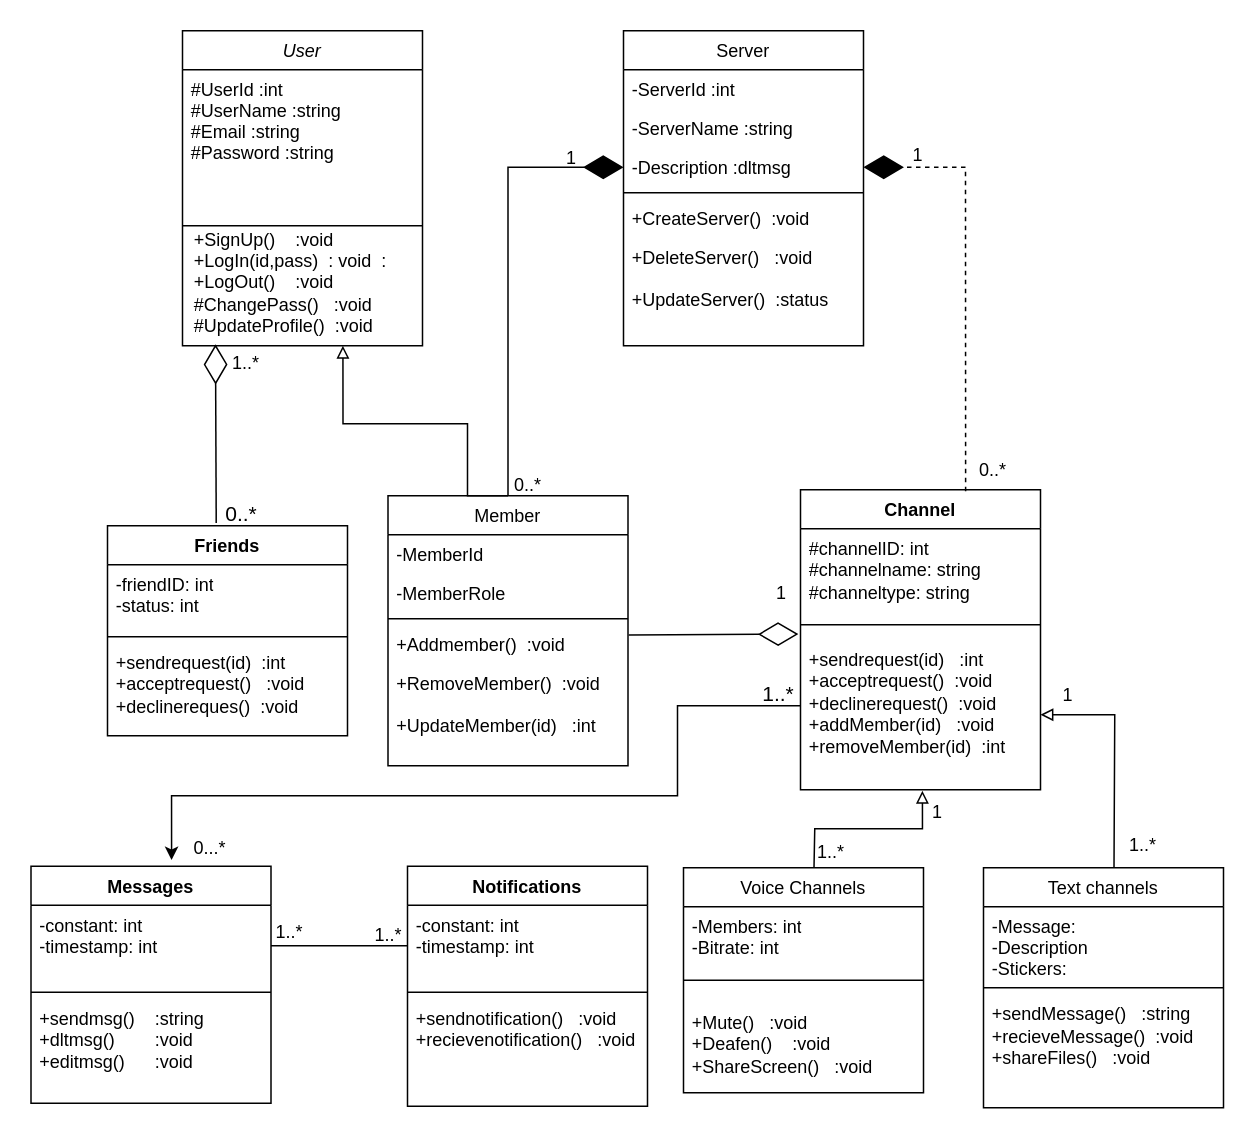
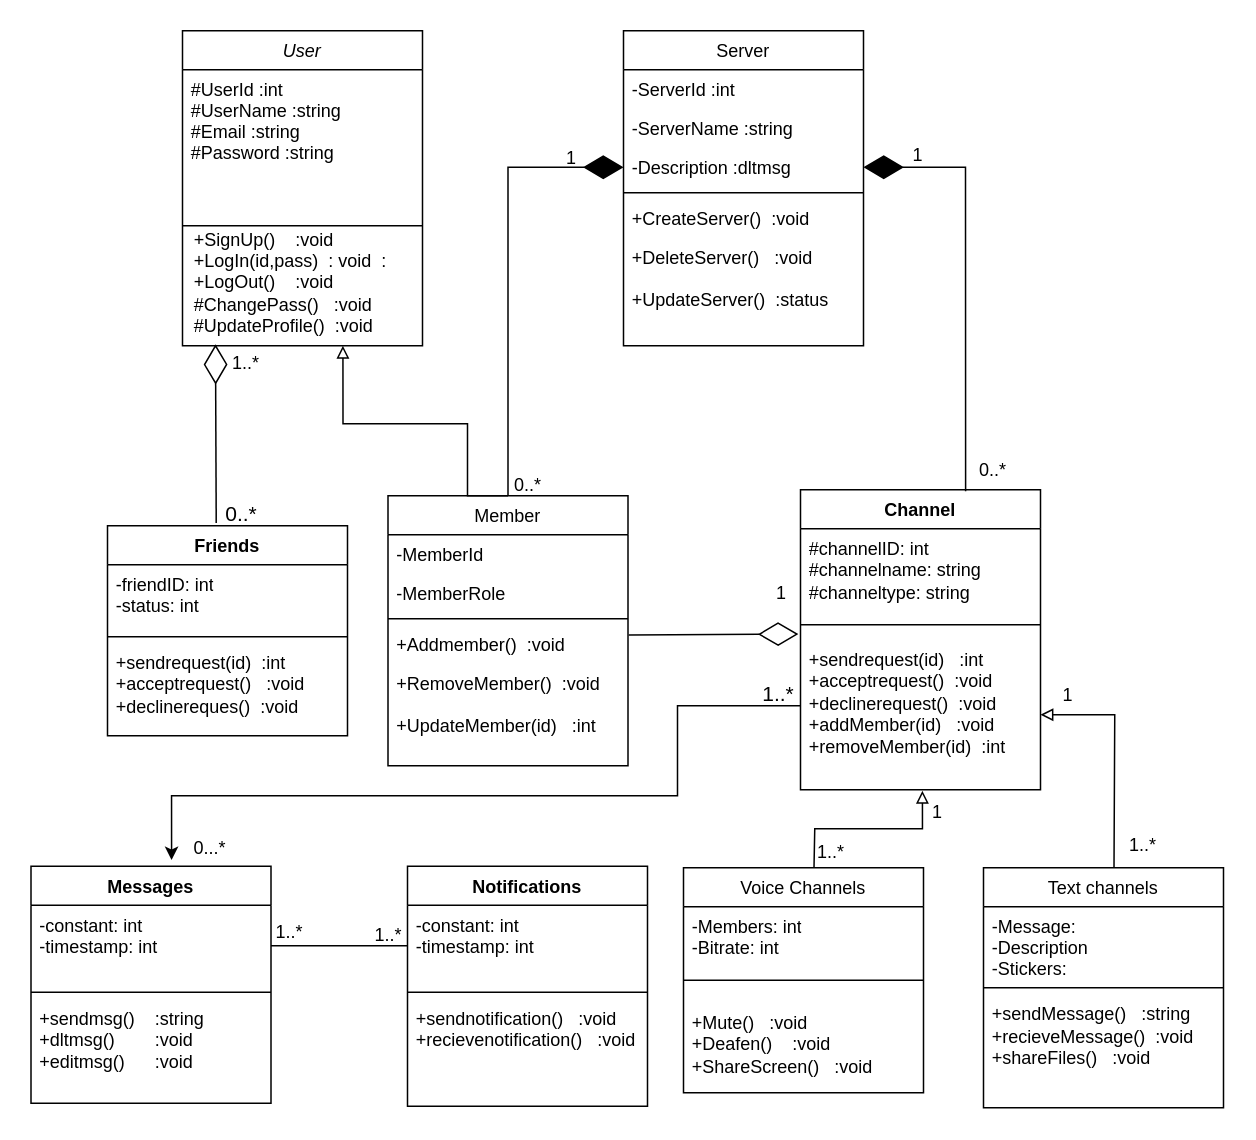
(965, 296) -> (965, 296)
